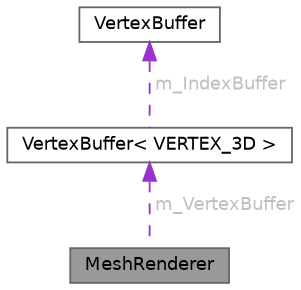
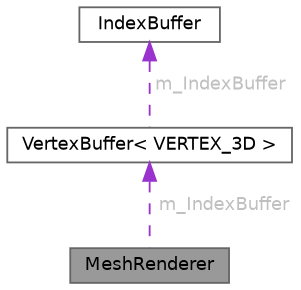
(150, 25) -> (150, 25)
(222, 205) -> (222, 205)
